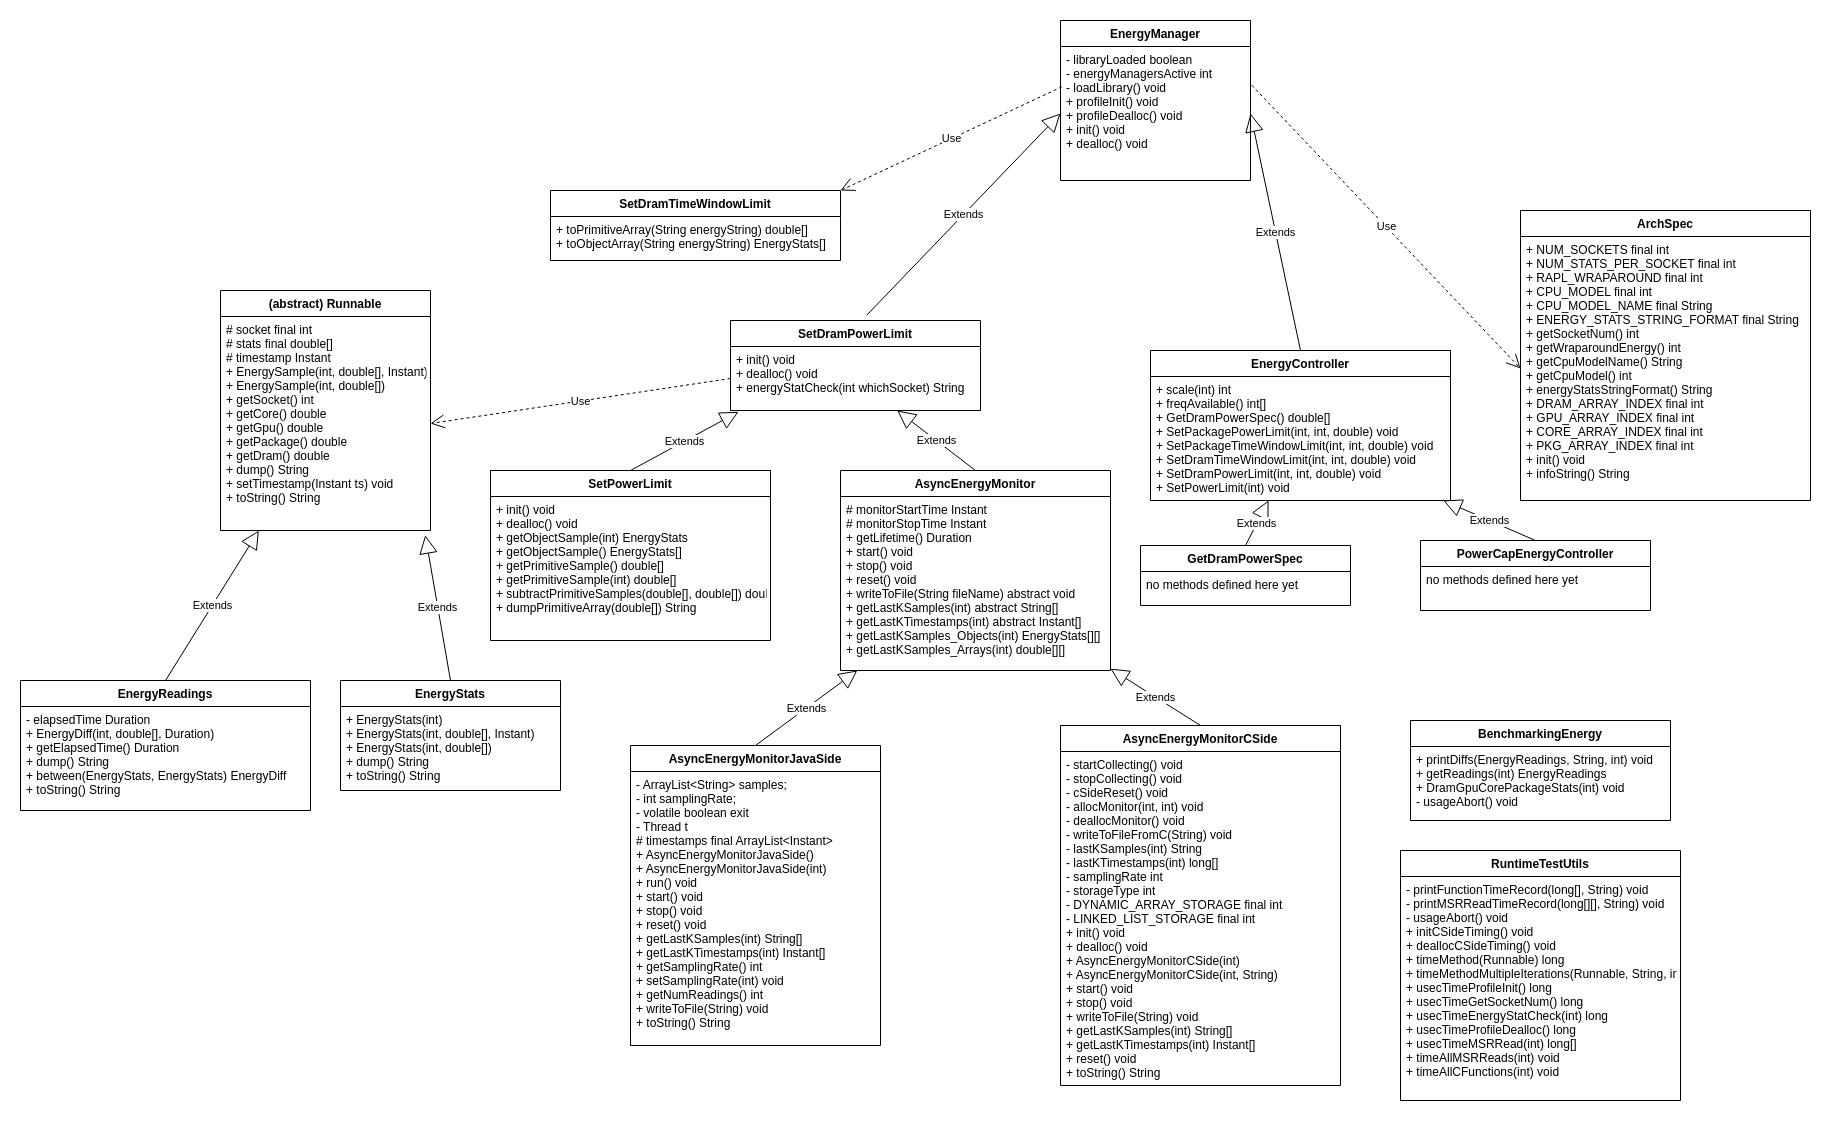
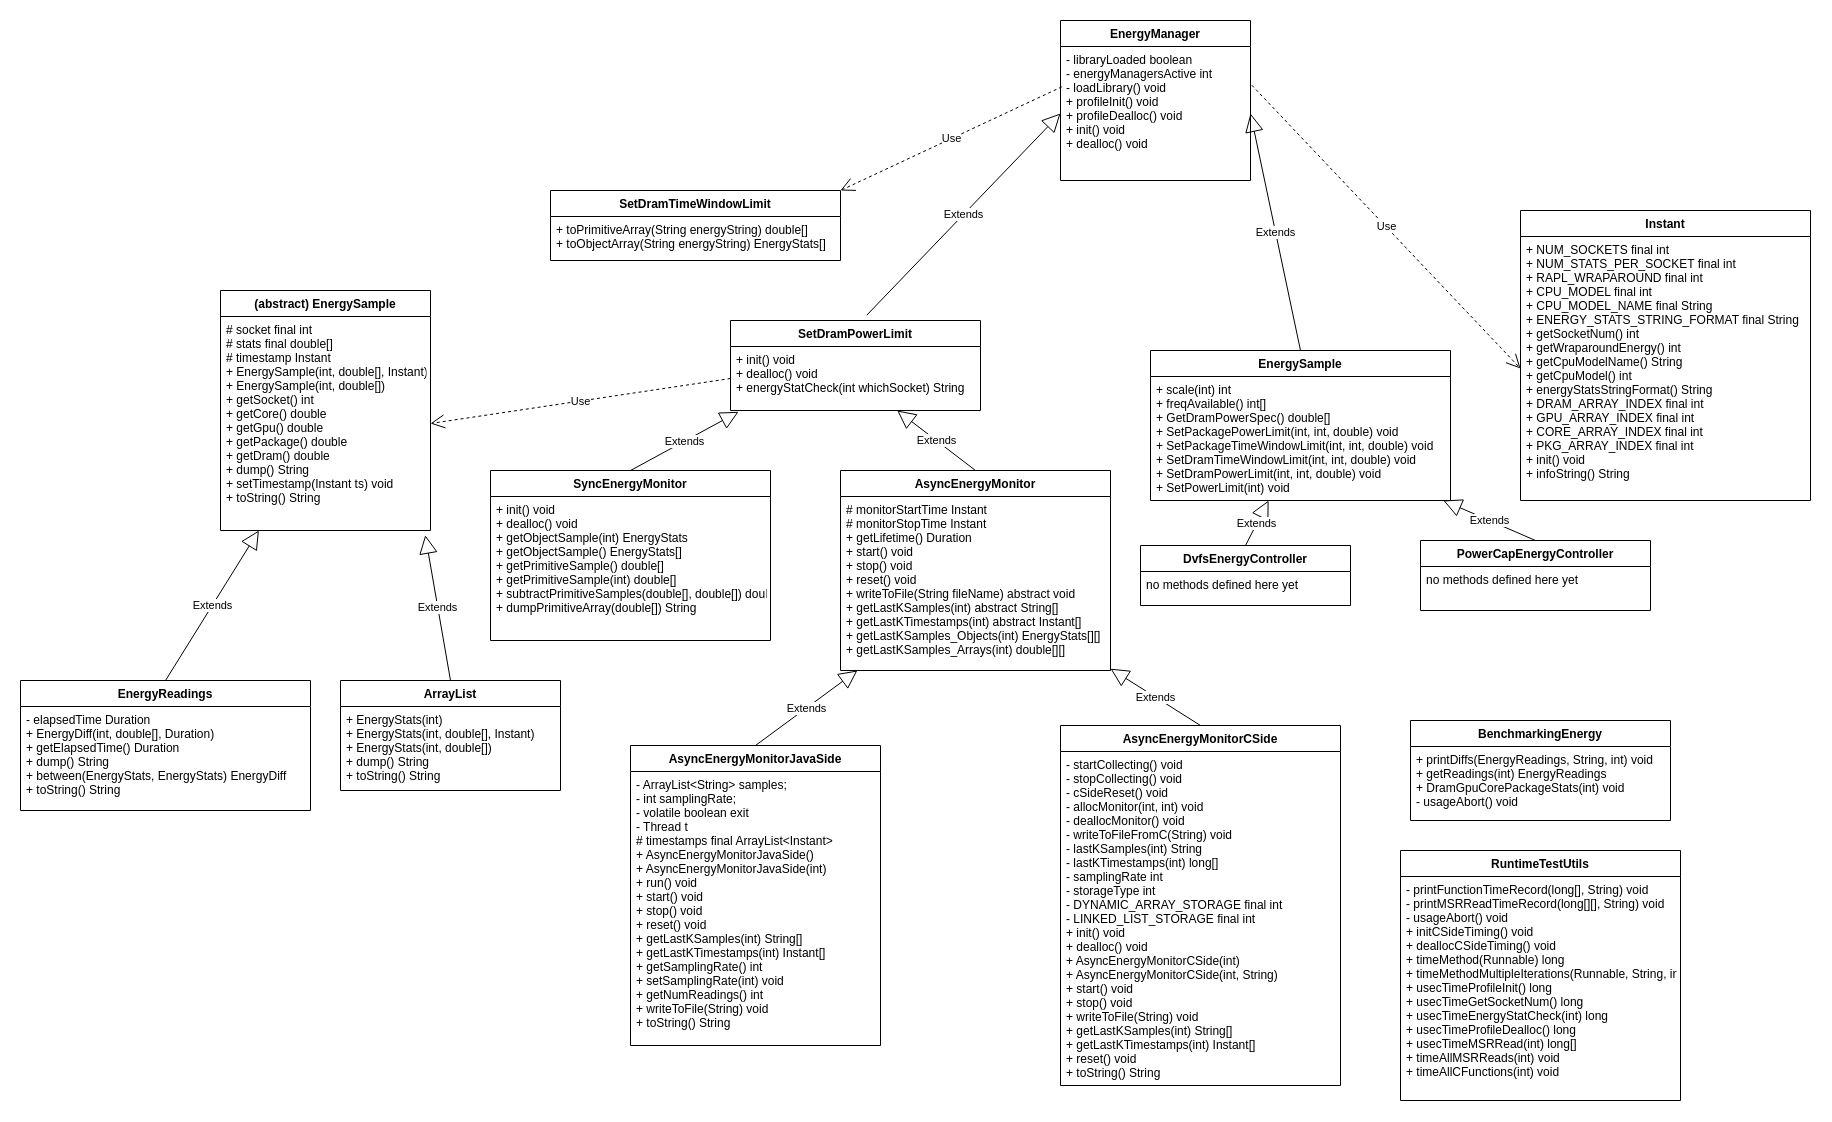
(1665, 224) -> (1665, 224)
(325, 304) -> (325, 304)
(1300, 364) -> (1300, 364)
(630, 484) -> (630, 484)
(1245, 559) -> (1245, 559)
(450, 694) -> (450, 694)
